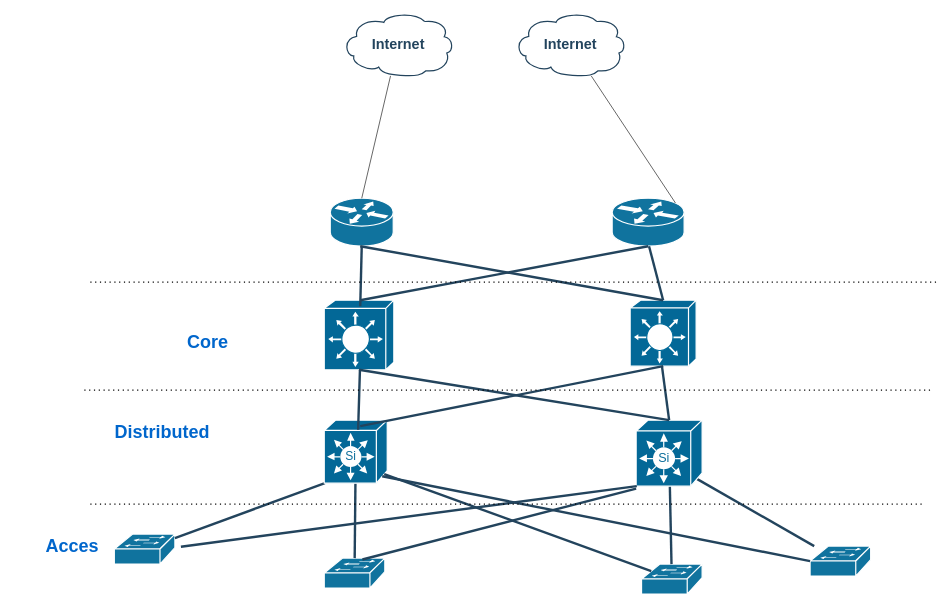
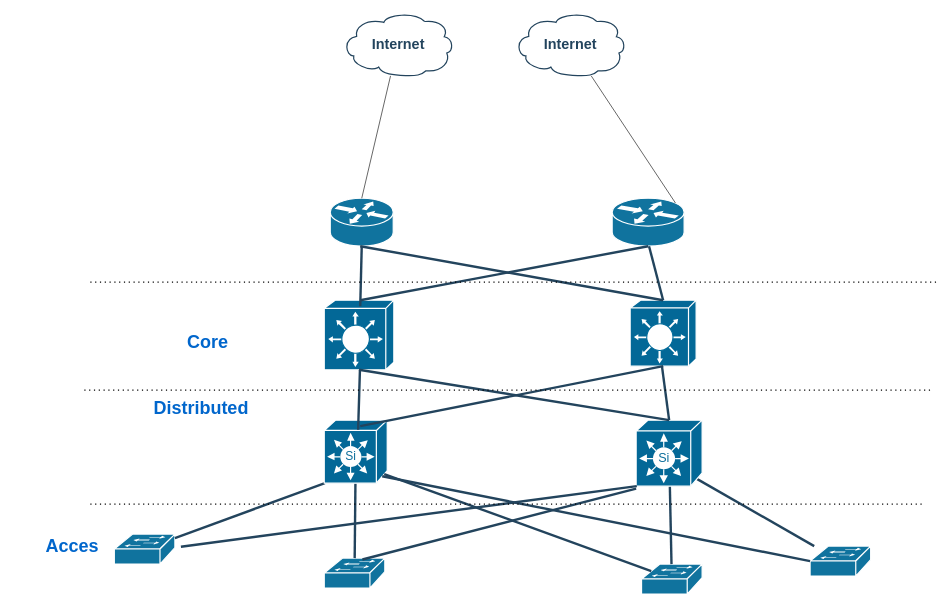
(165, 432) -> (204, 408)
